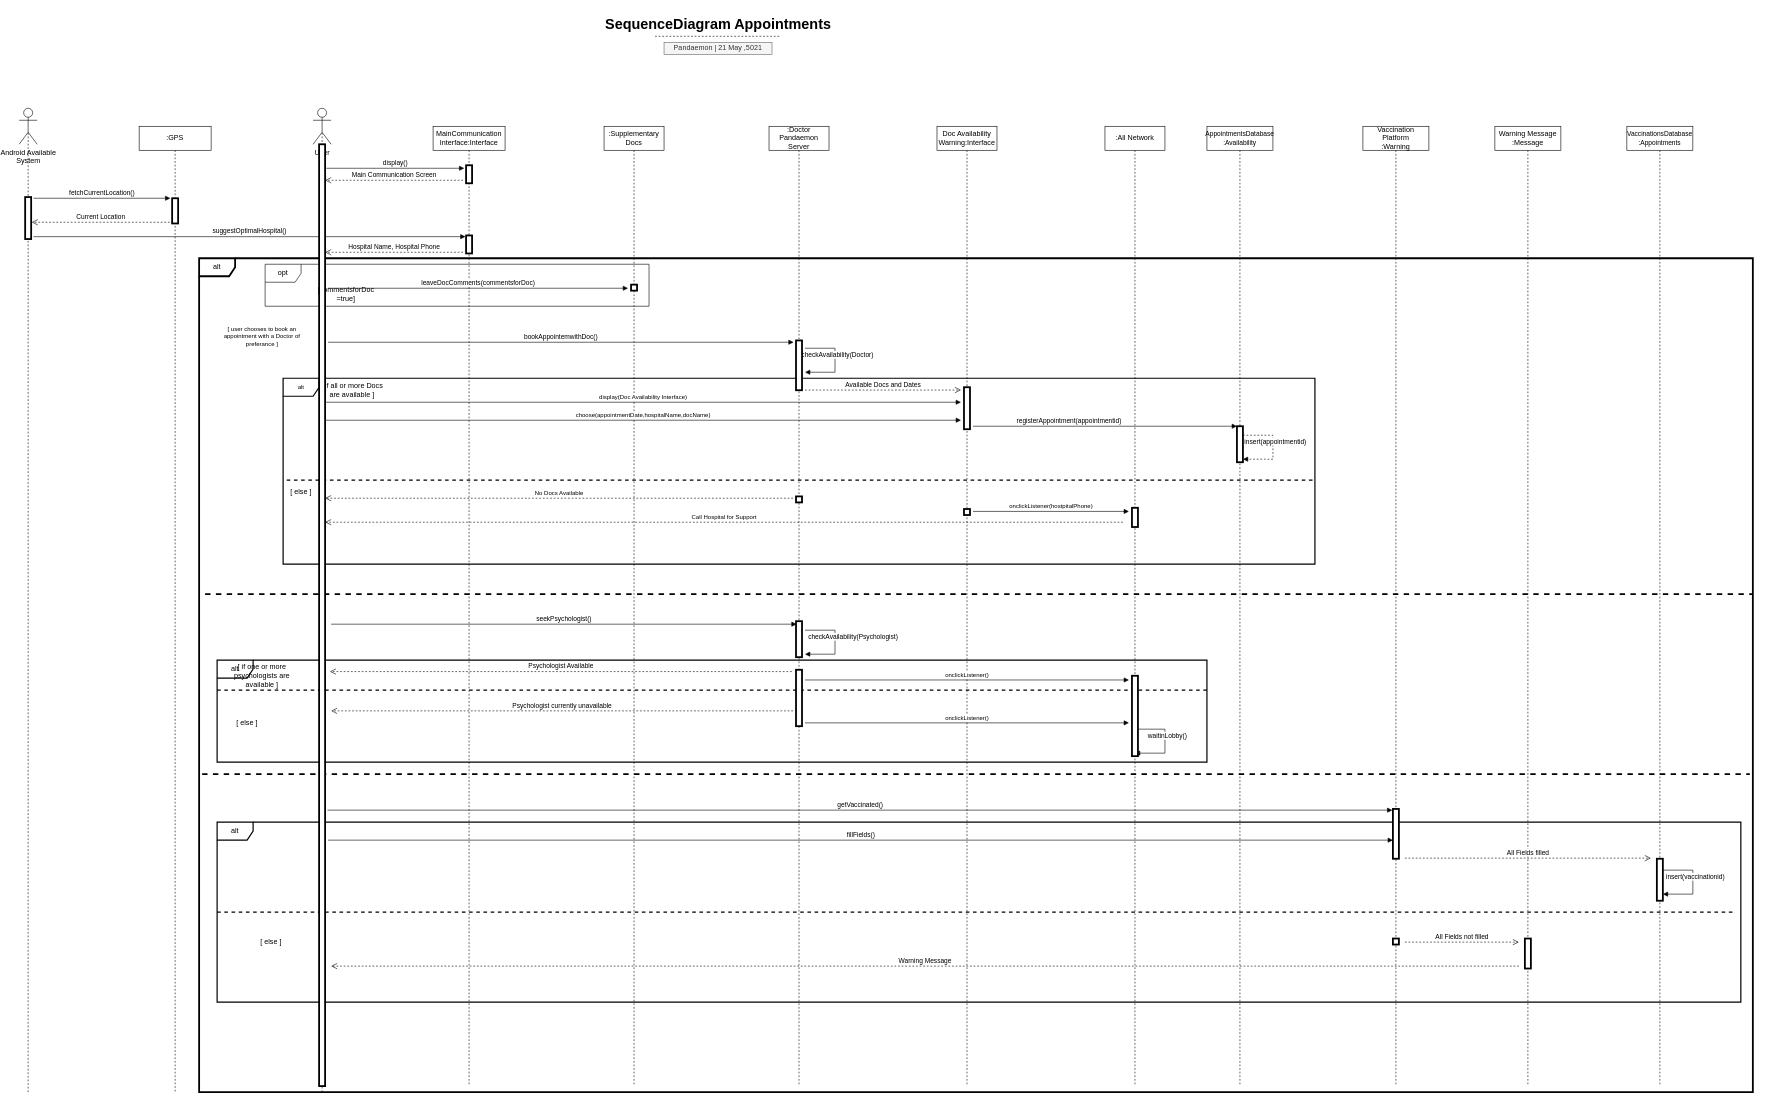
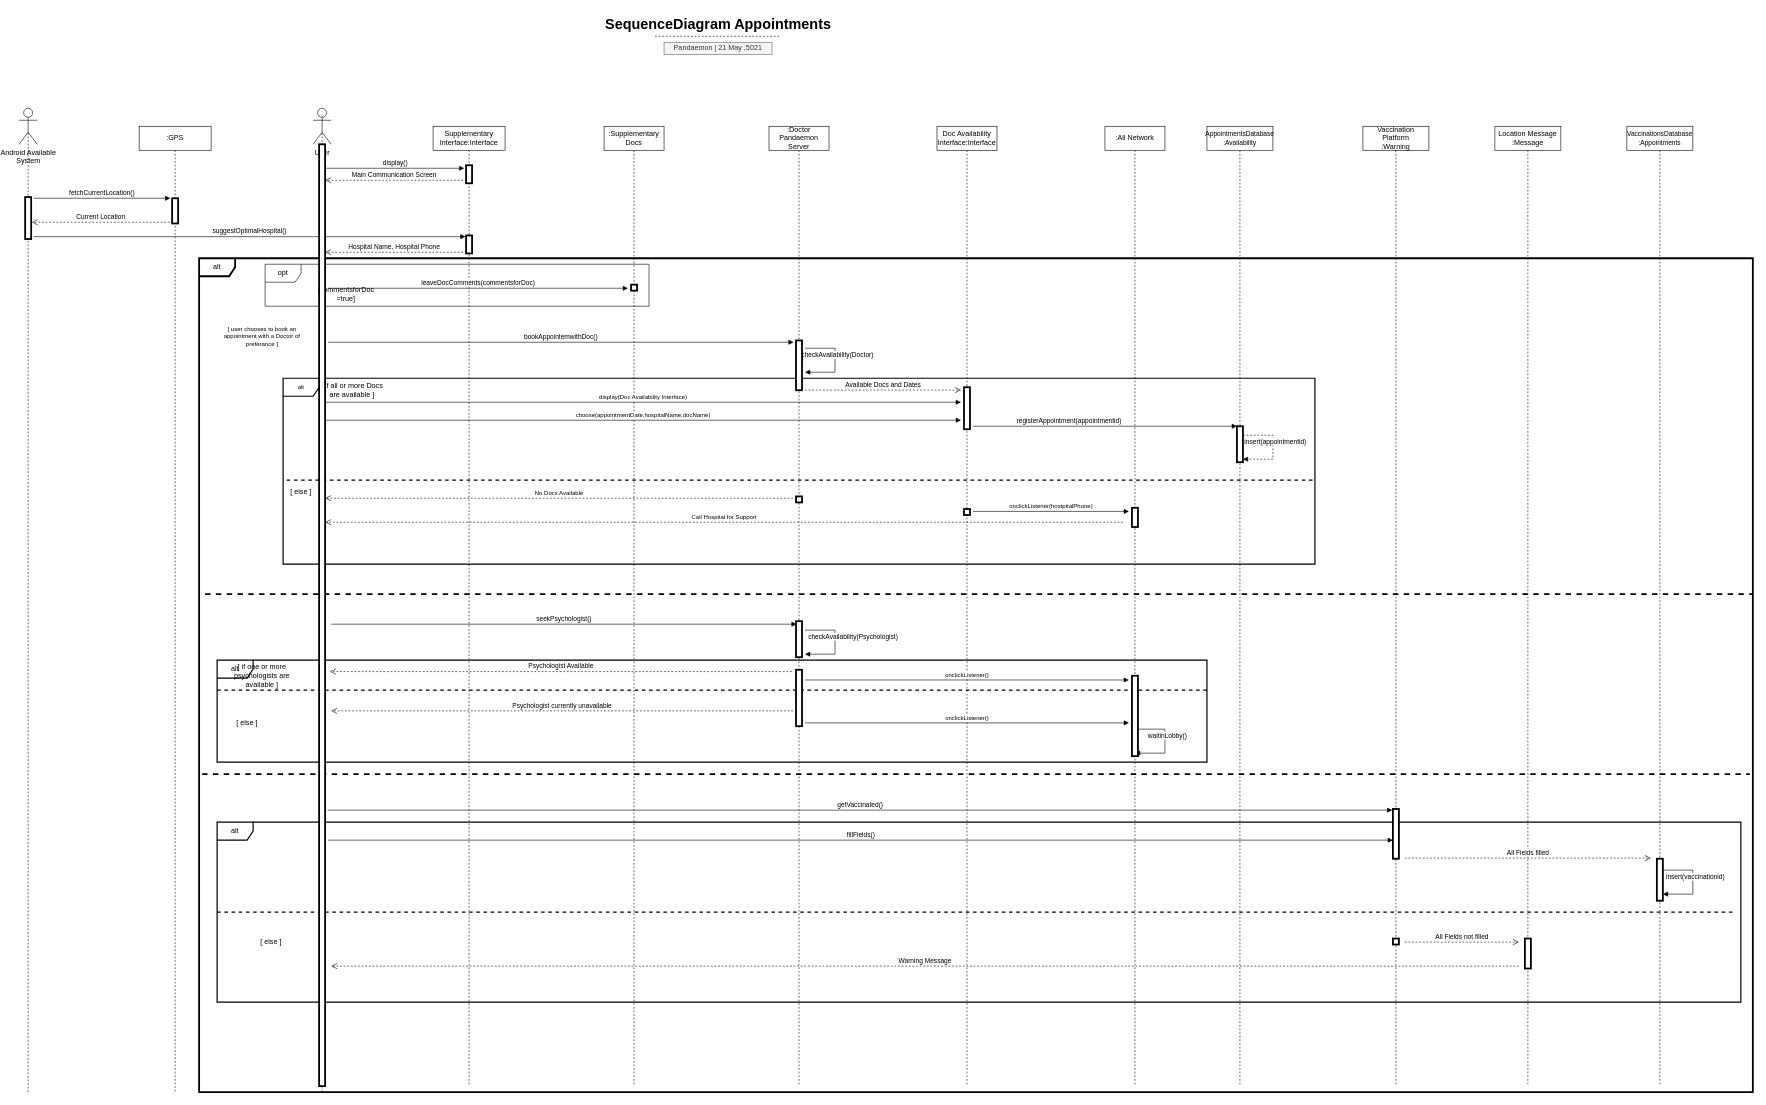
(469, 138) -> (469, 138)
(967, 138) -> (967, 138)
(1528, 138) -> (1528, 138)
